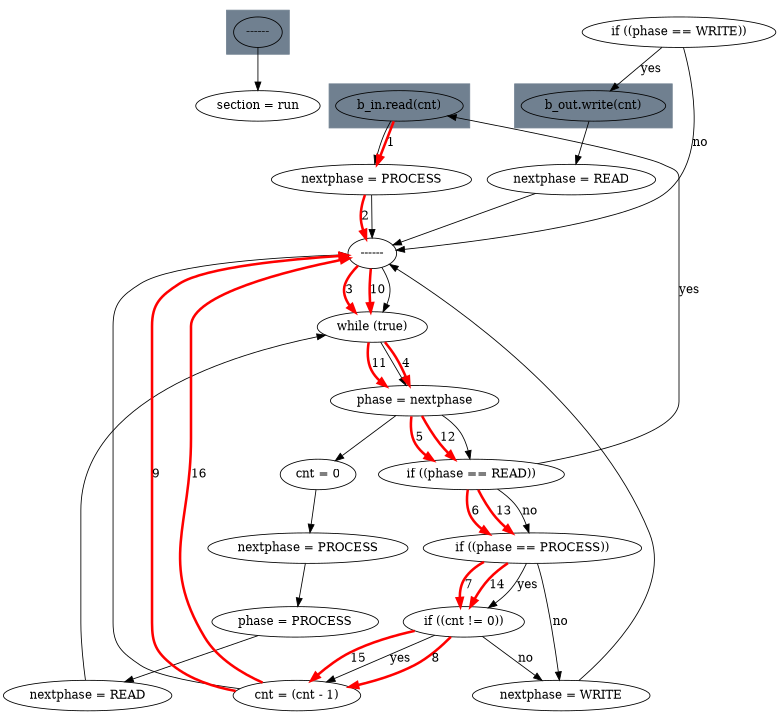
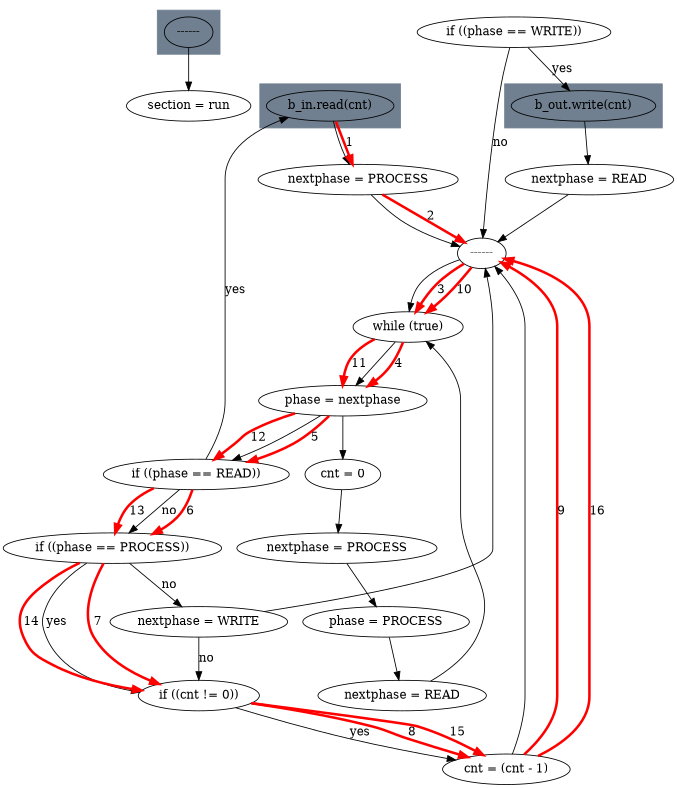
(509, 656) -> (199, 654)
